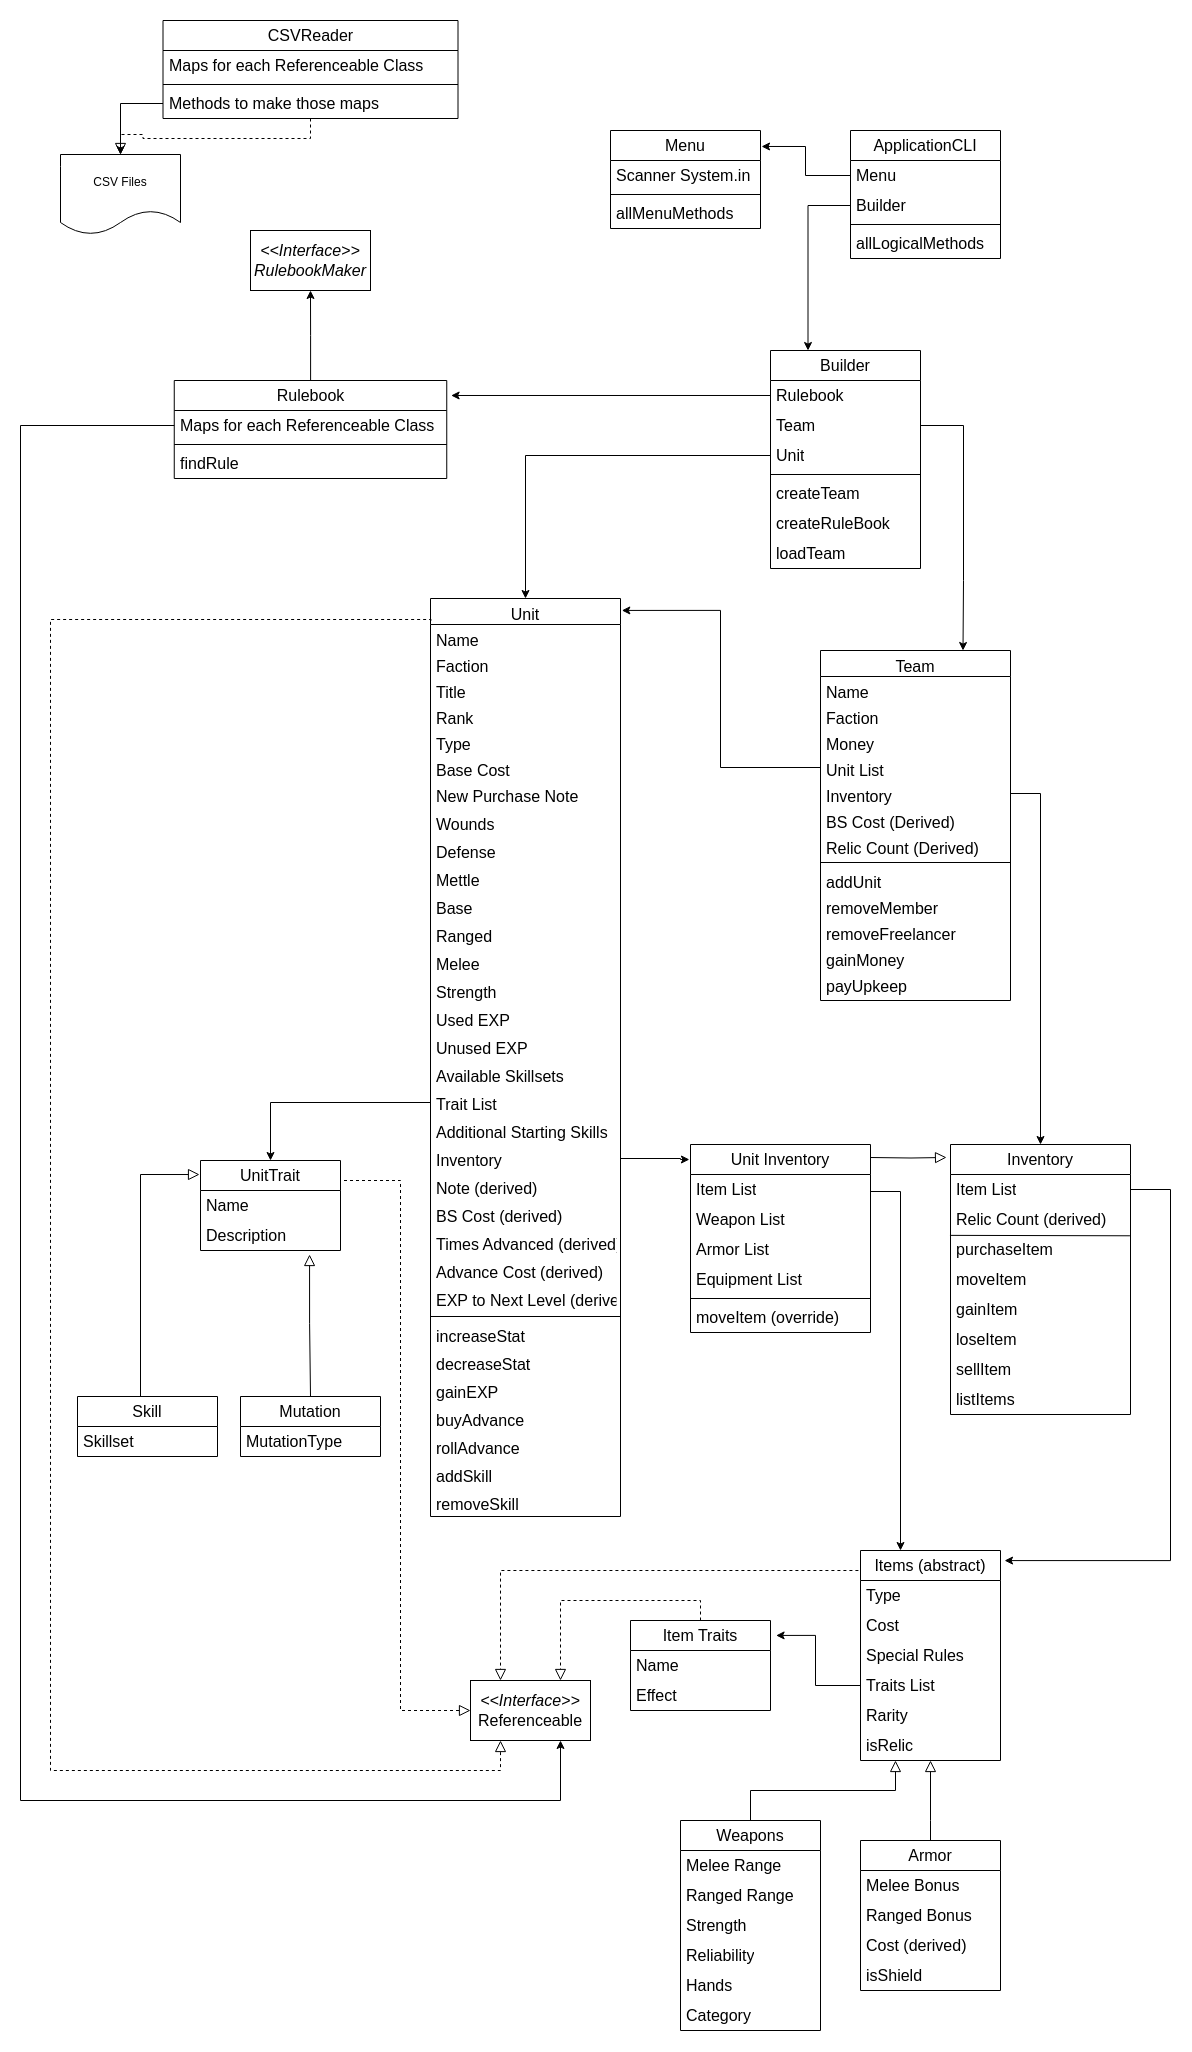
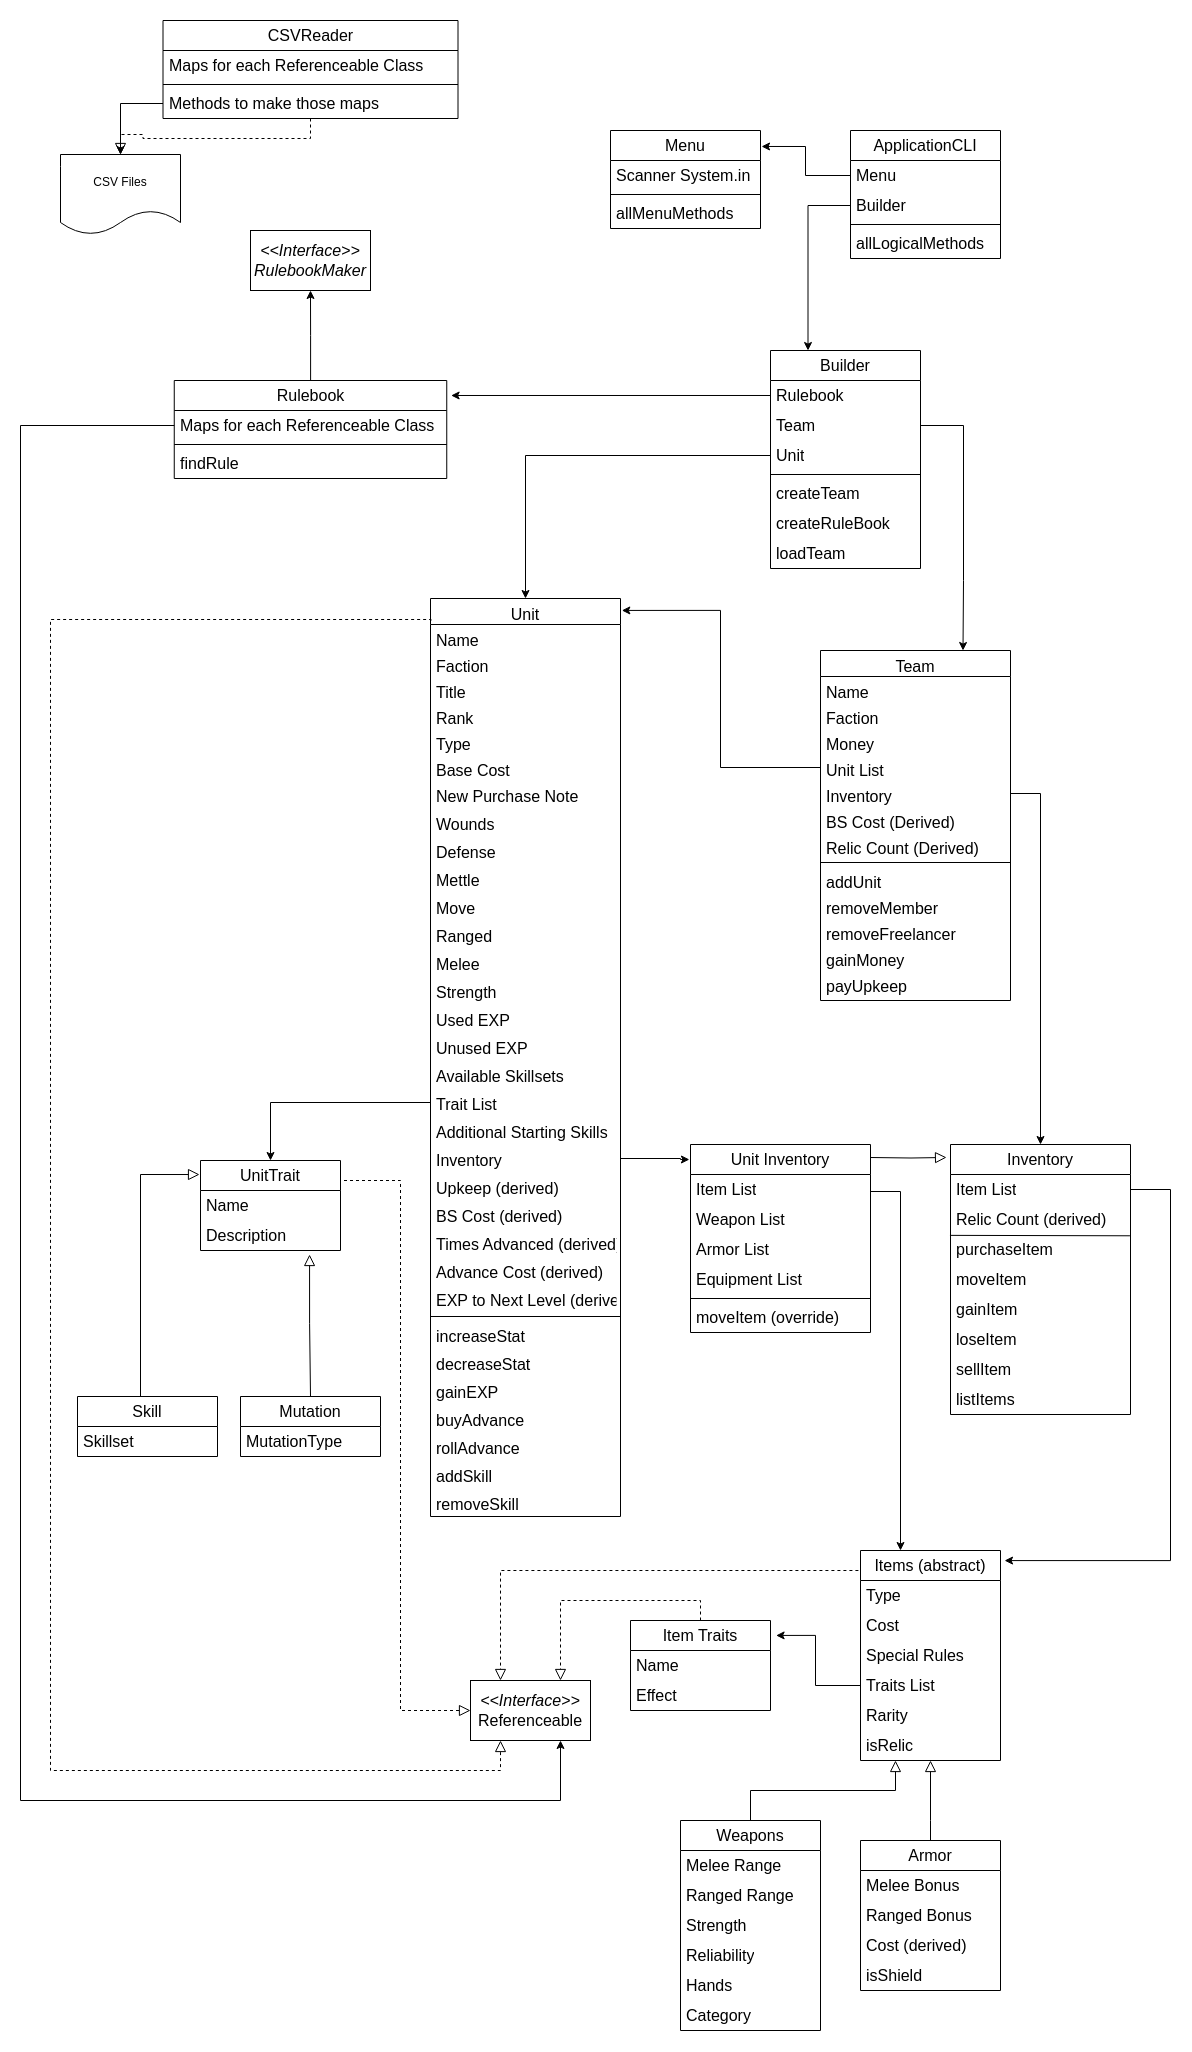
(454, 909) -> (454, 909)
(495, 1189) -> (504, 1189)
